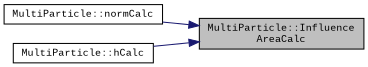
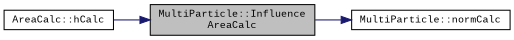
(176, 23) -> (328, 20)
(83, 53) -> (59, 20)
